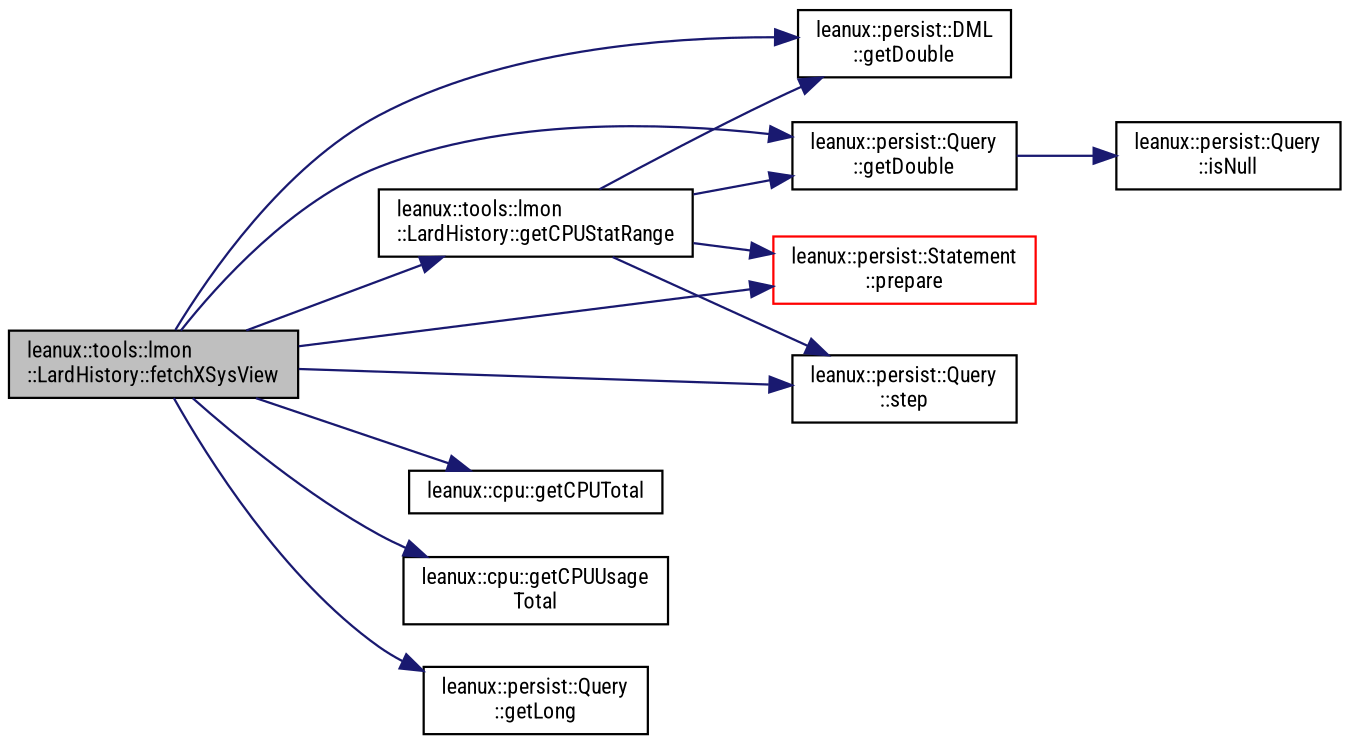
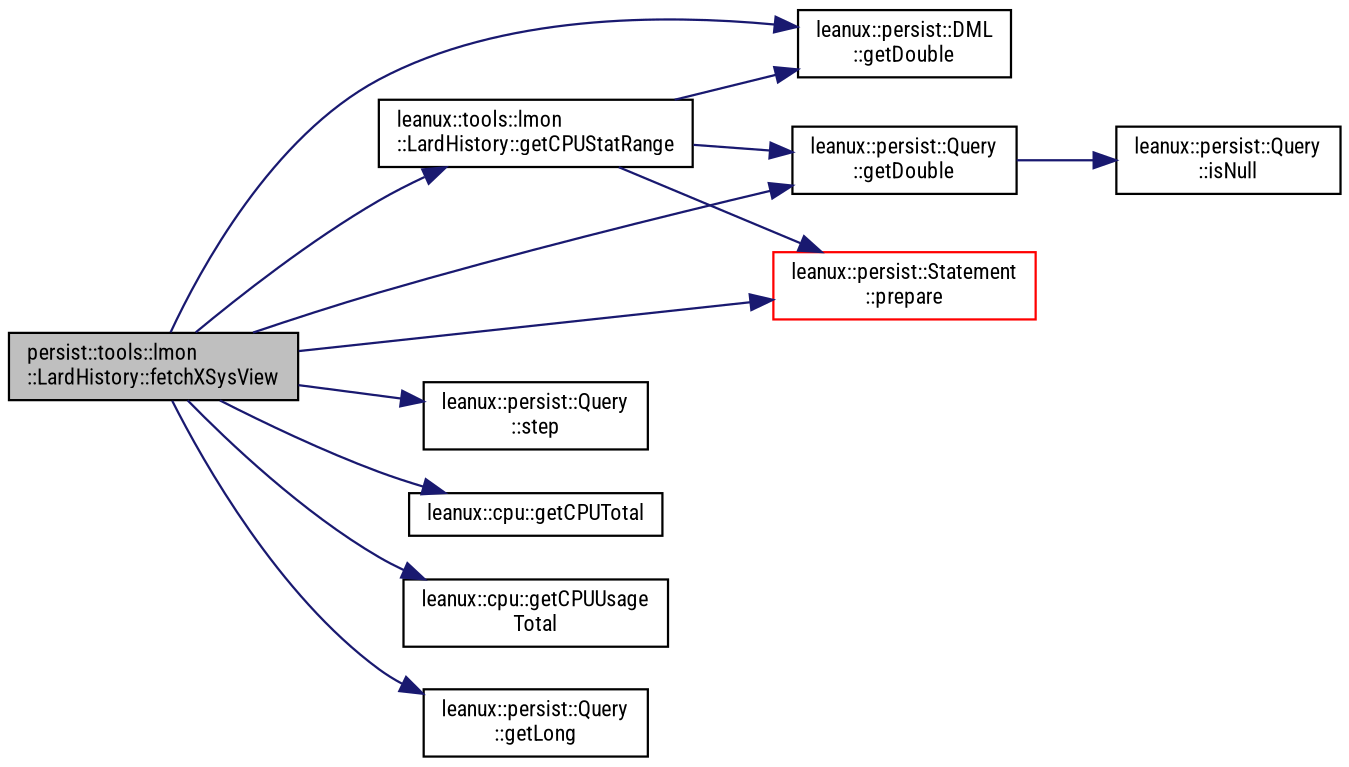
(725, 308) -> none
(154, 364) -> (154, 367)
